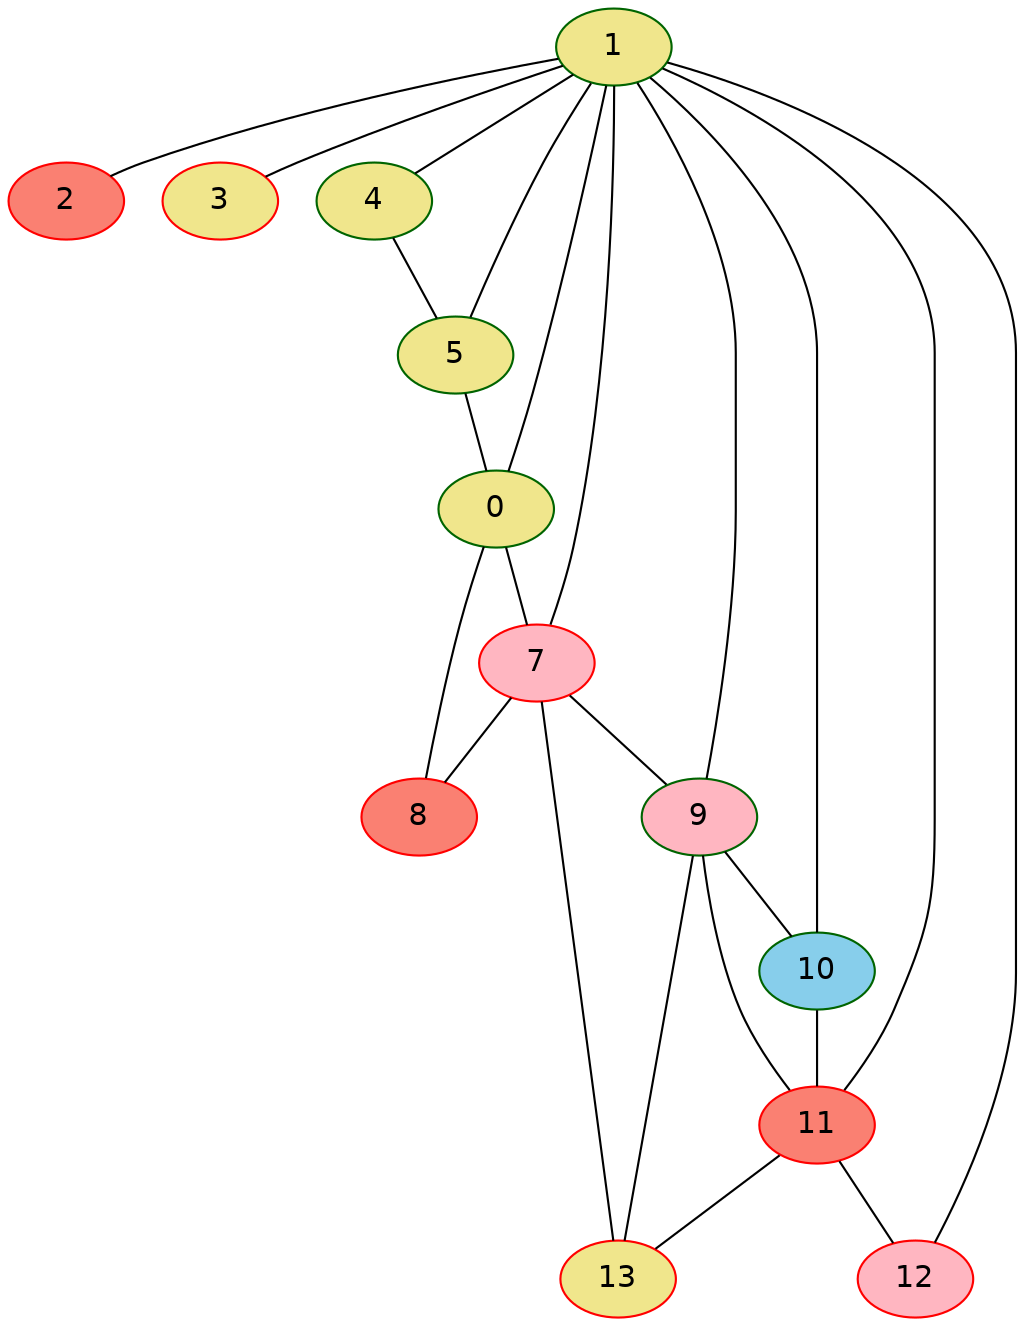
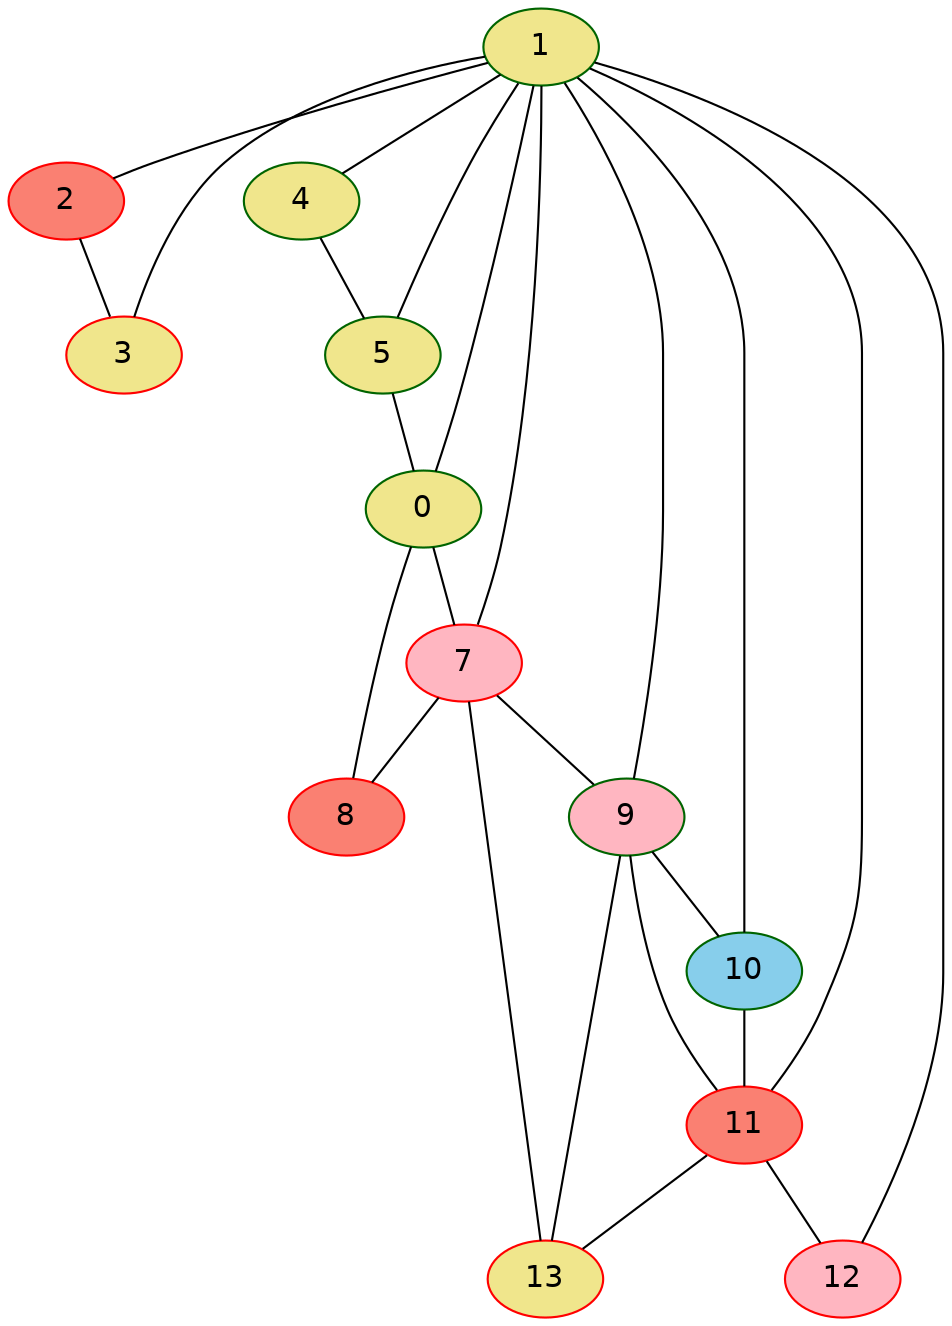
none -> (95, 278)
